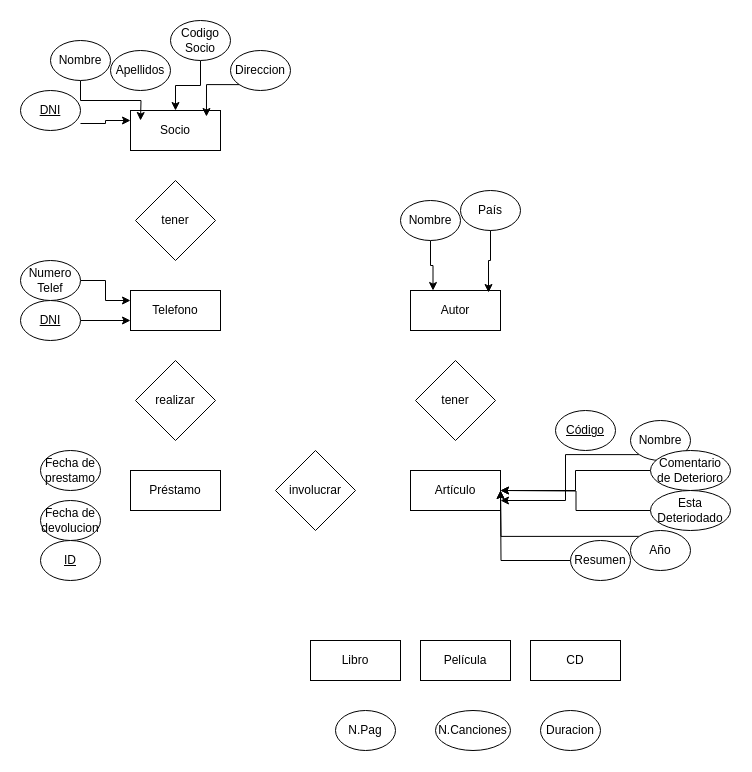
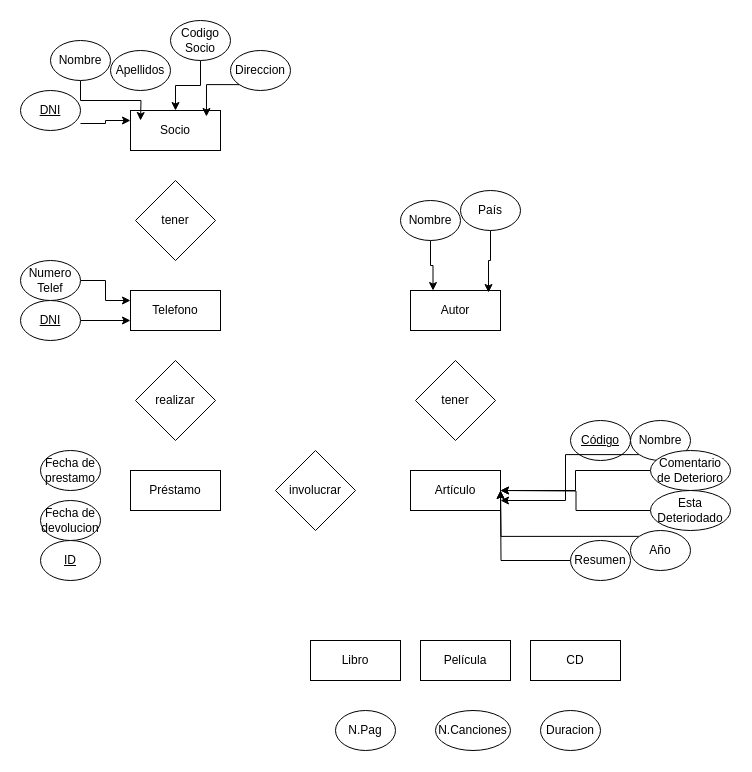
(586, 431) -> (601, 441)
